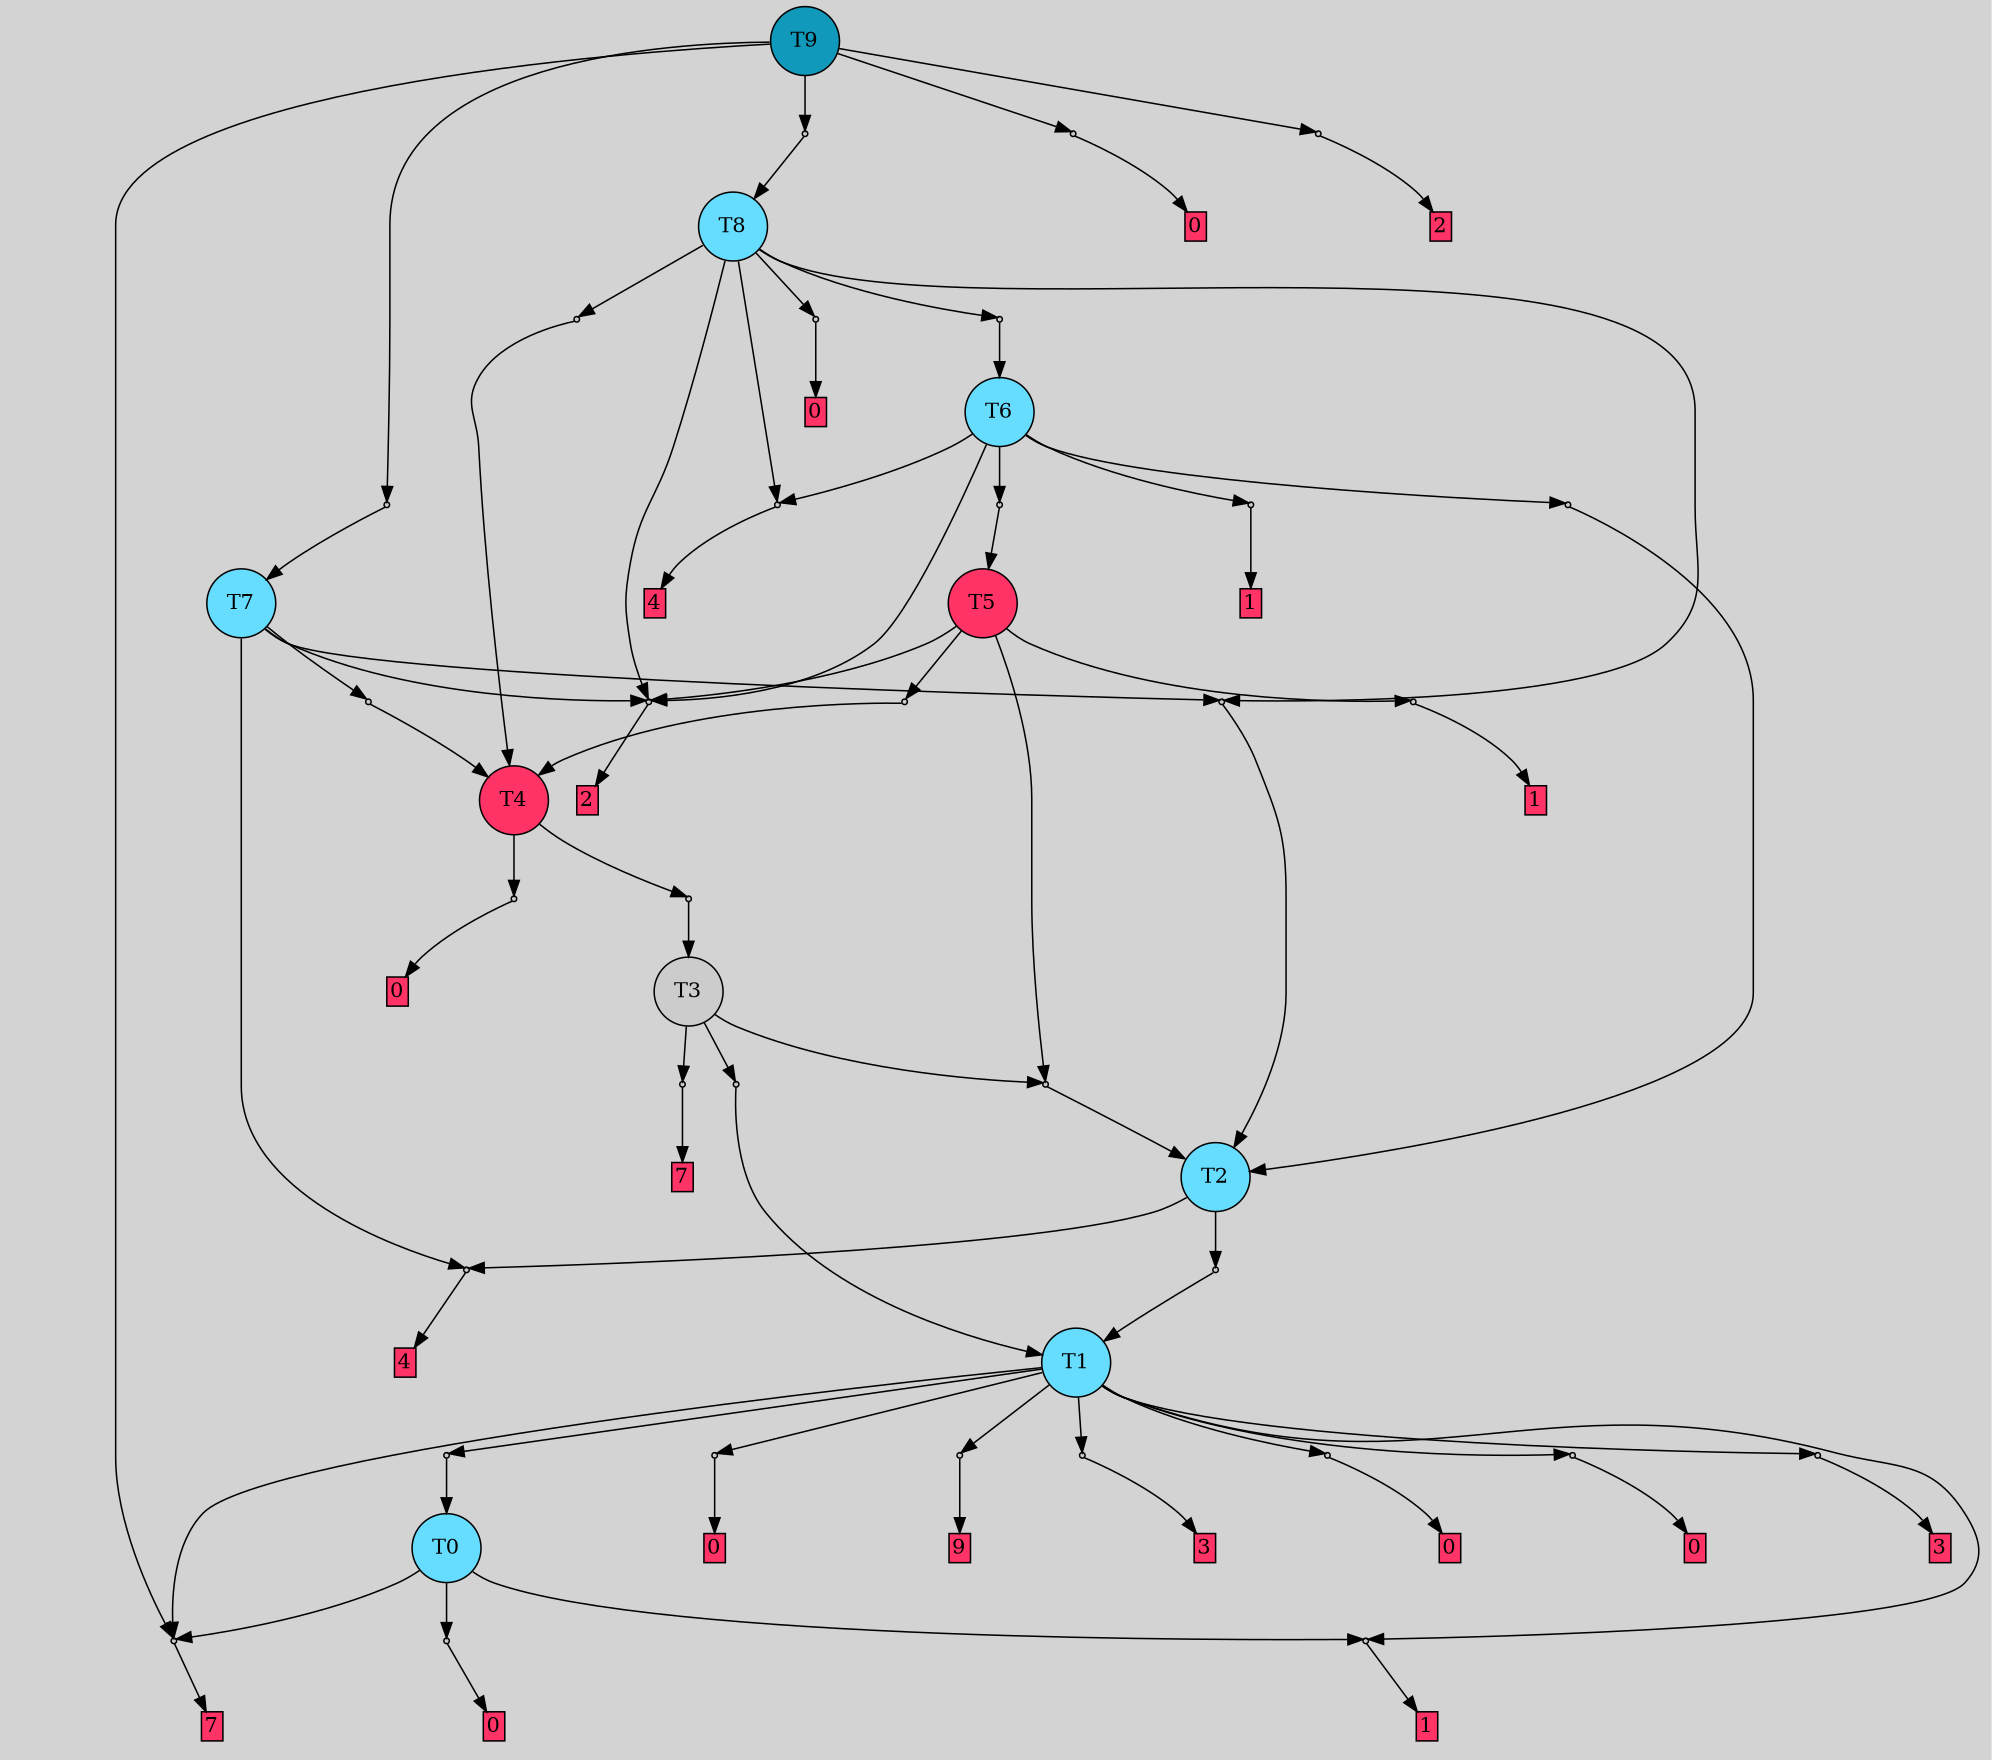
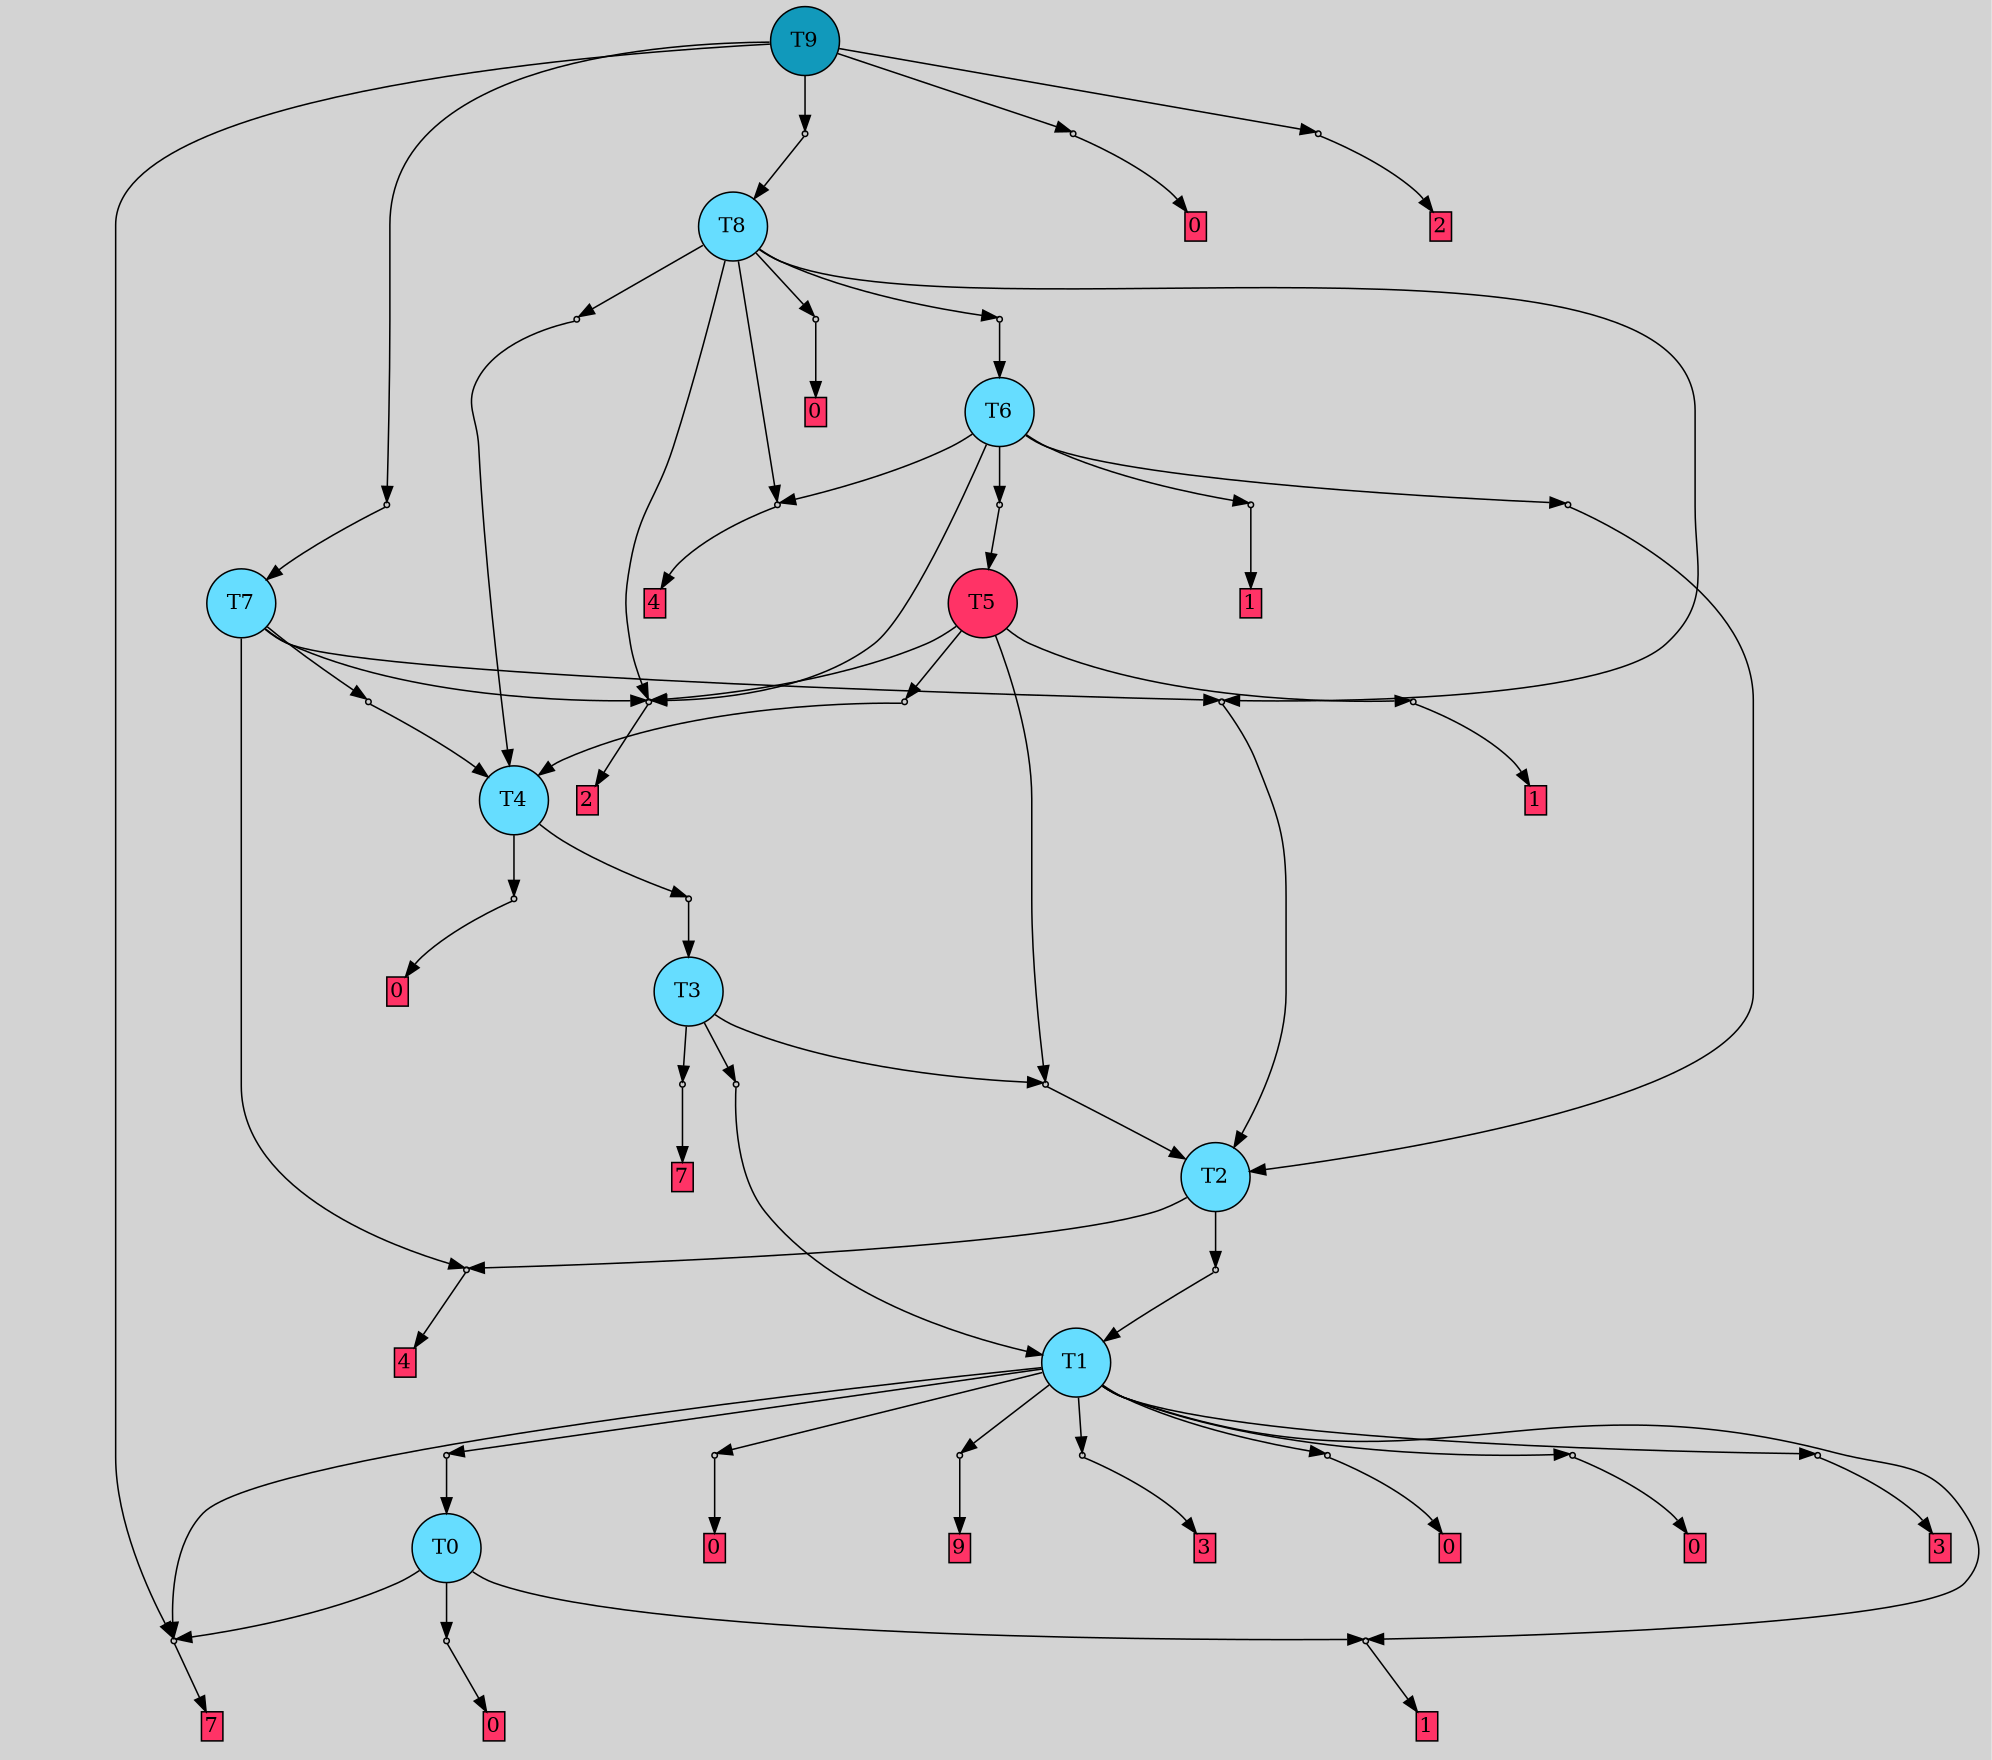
(514, 800) -> (514, 800)
(689, 992) -> (689, 992)
